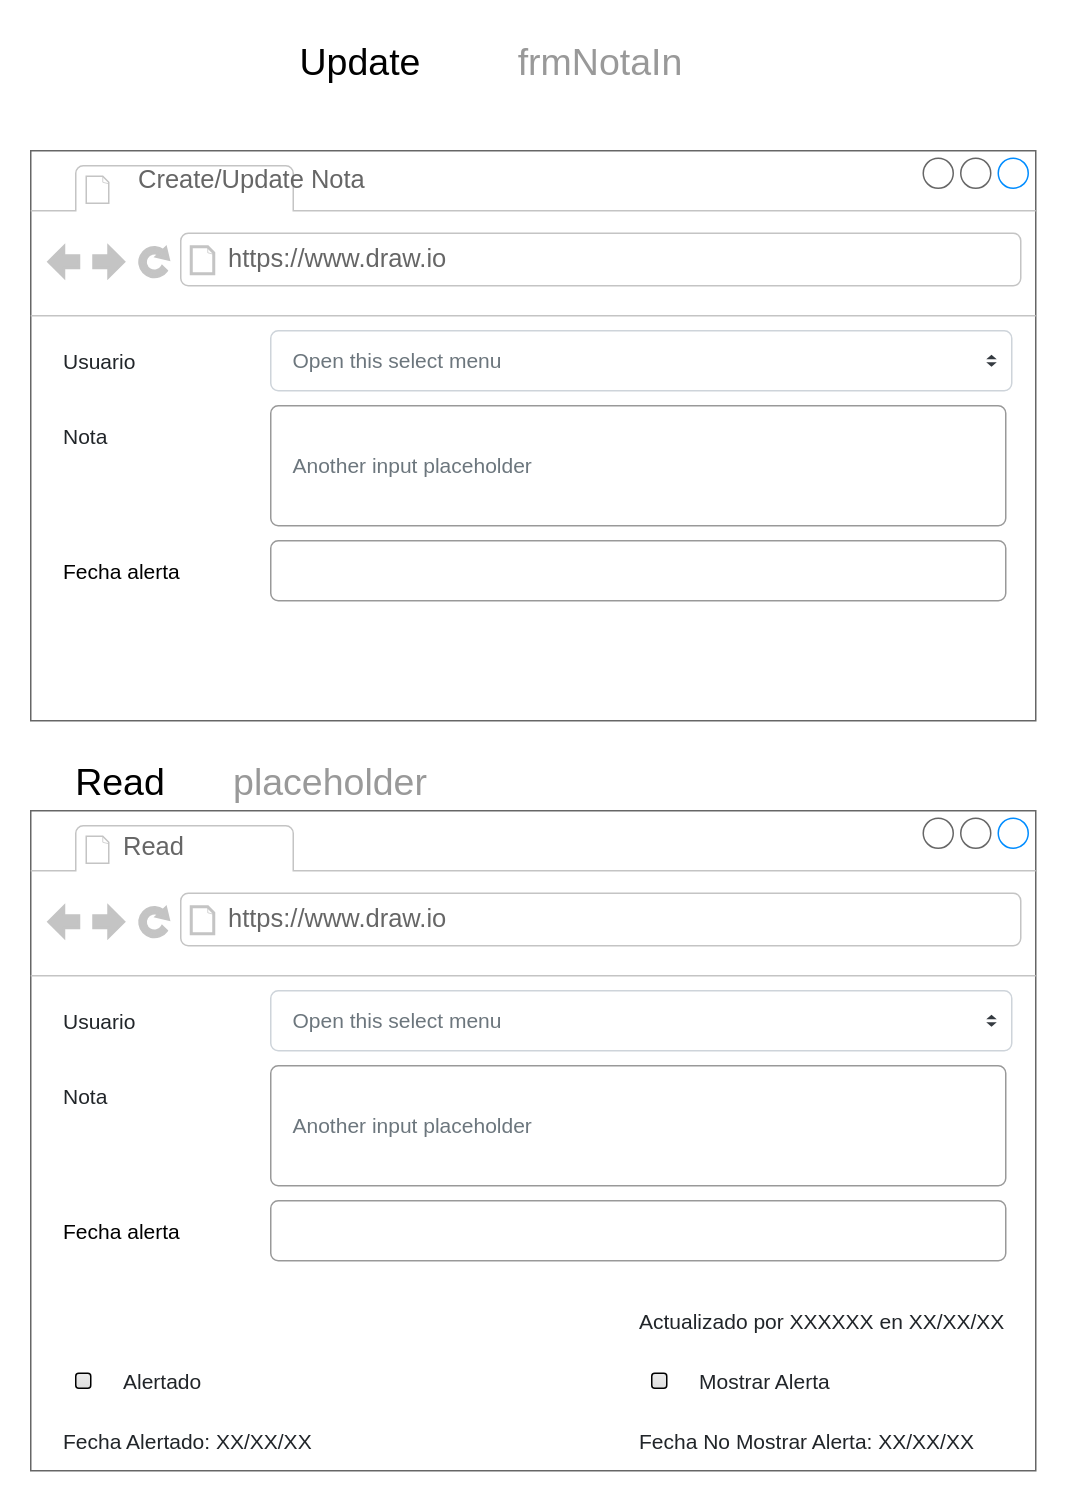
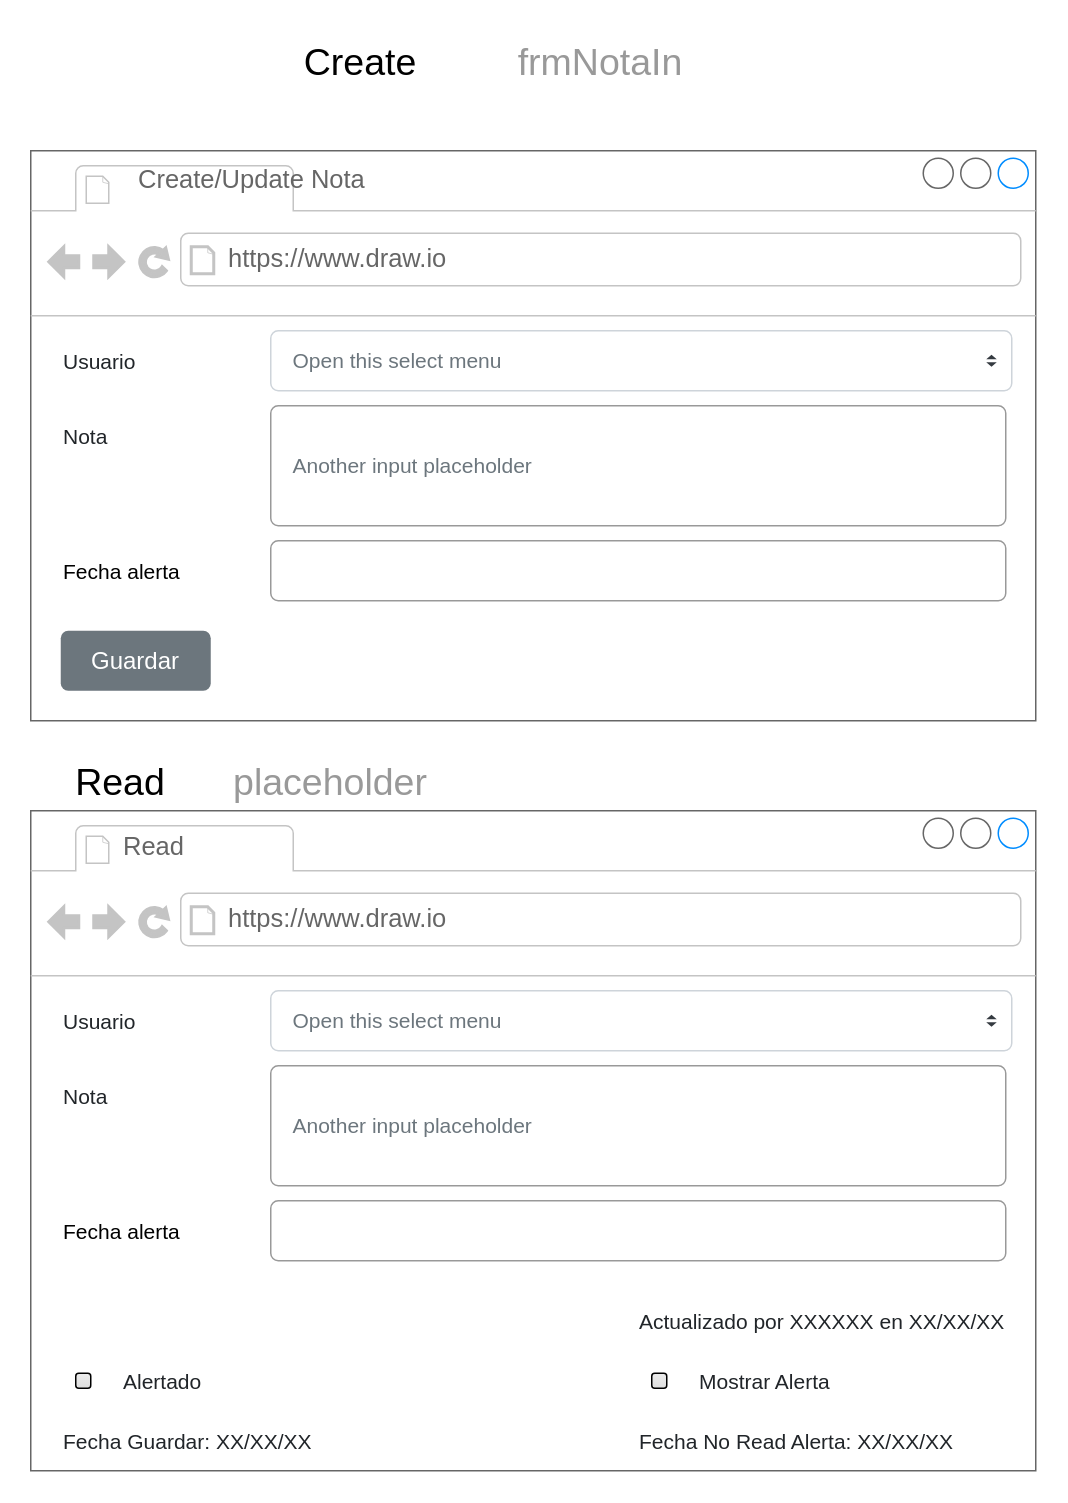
(361, 61) -> (361, 61)
none -> (136, 661)
(193, 1442) -> (190, 1442)
(817, 1442) -> (799, 1442)
